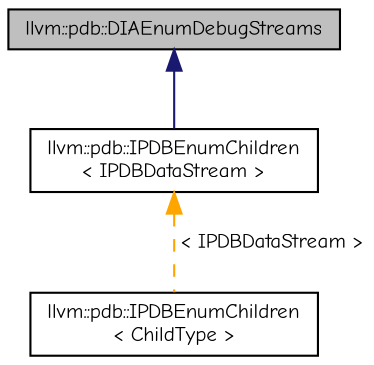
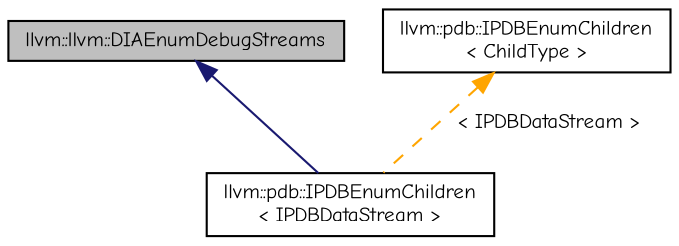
(174, 29) -> (176, 41)
(174, 253) -> (431, 130)
